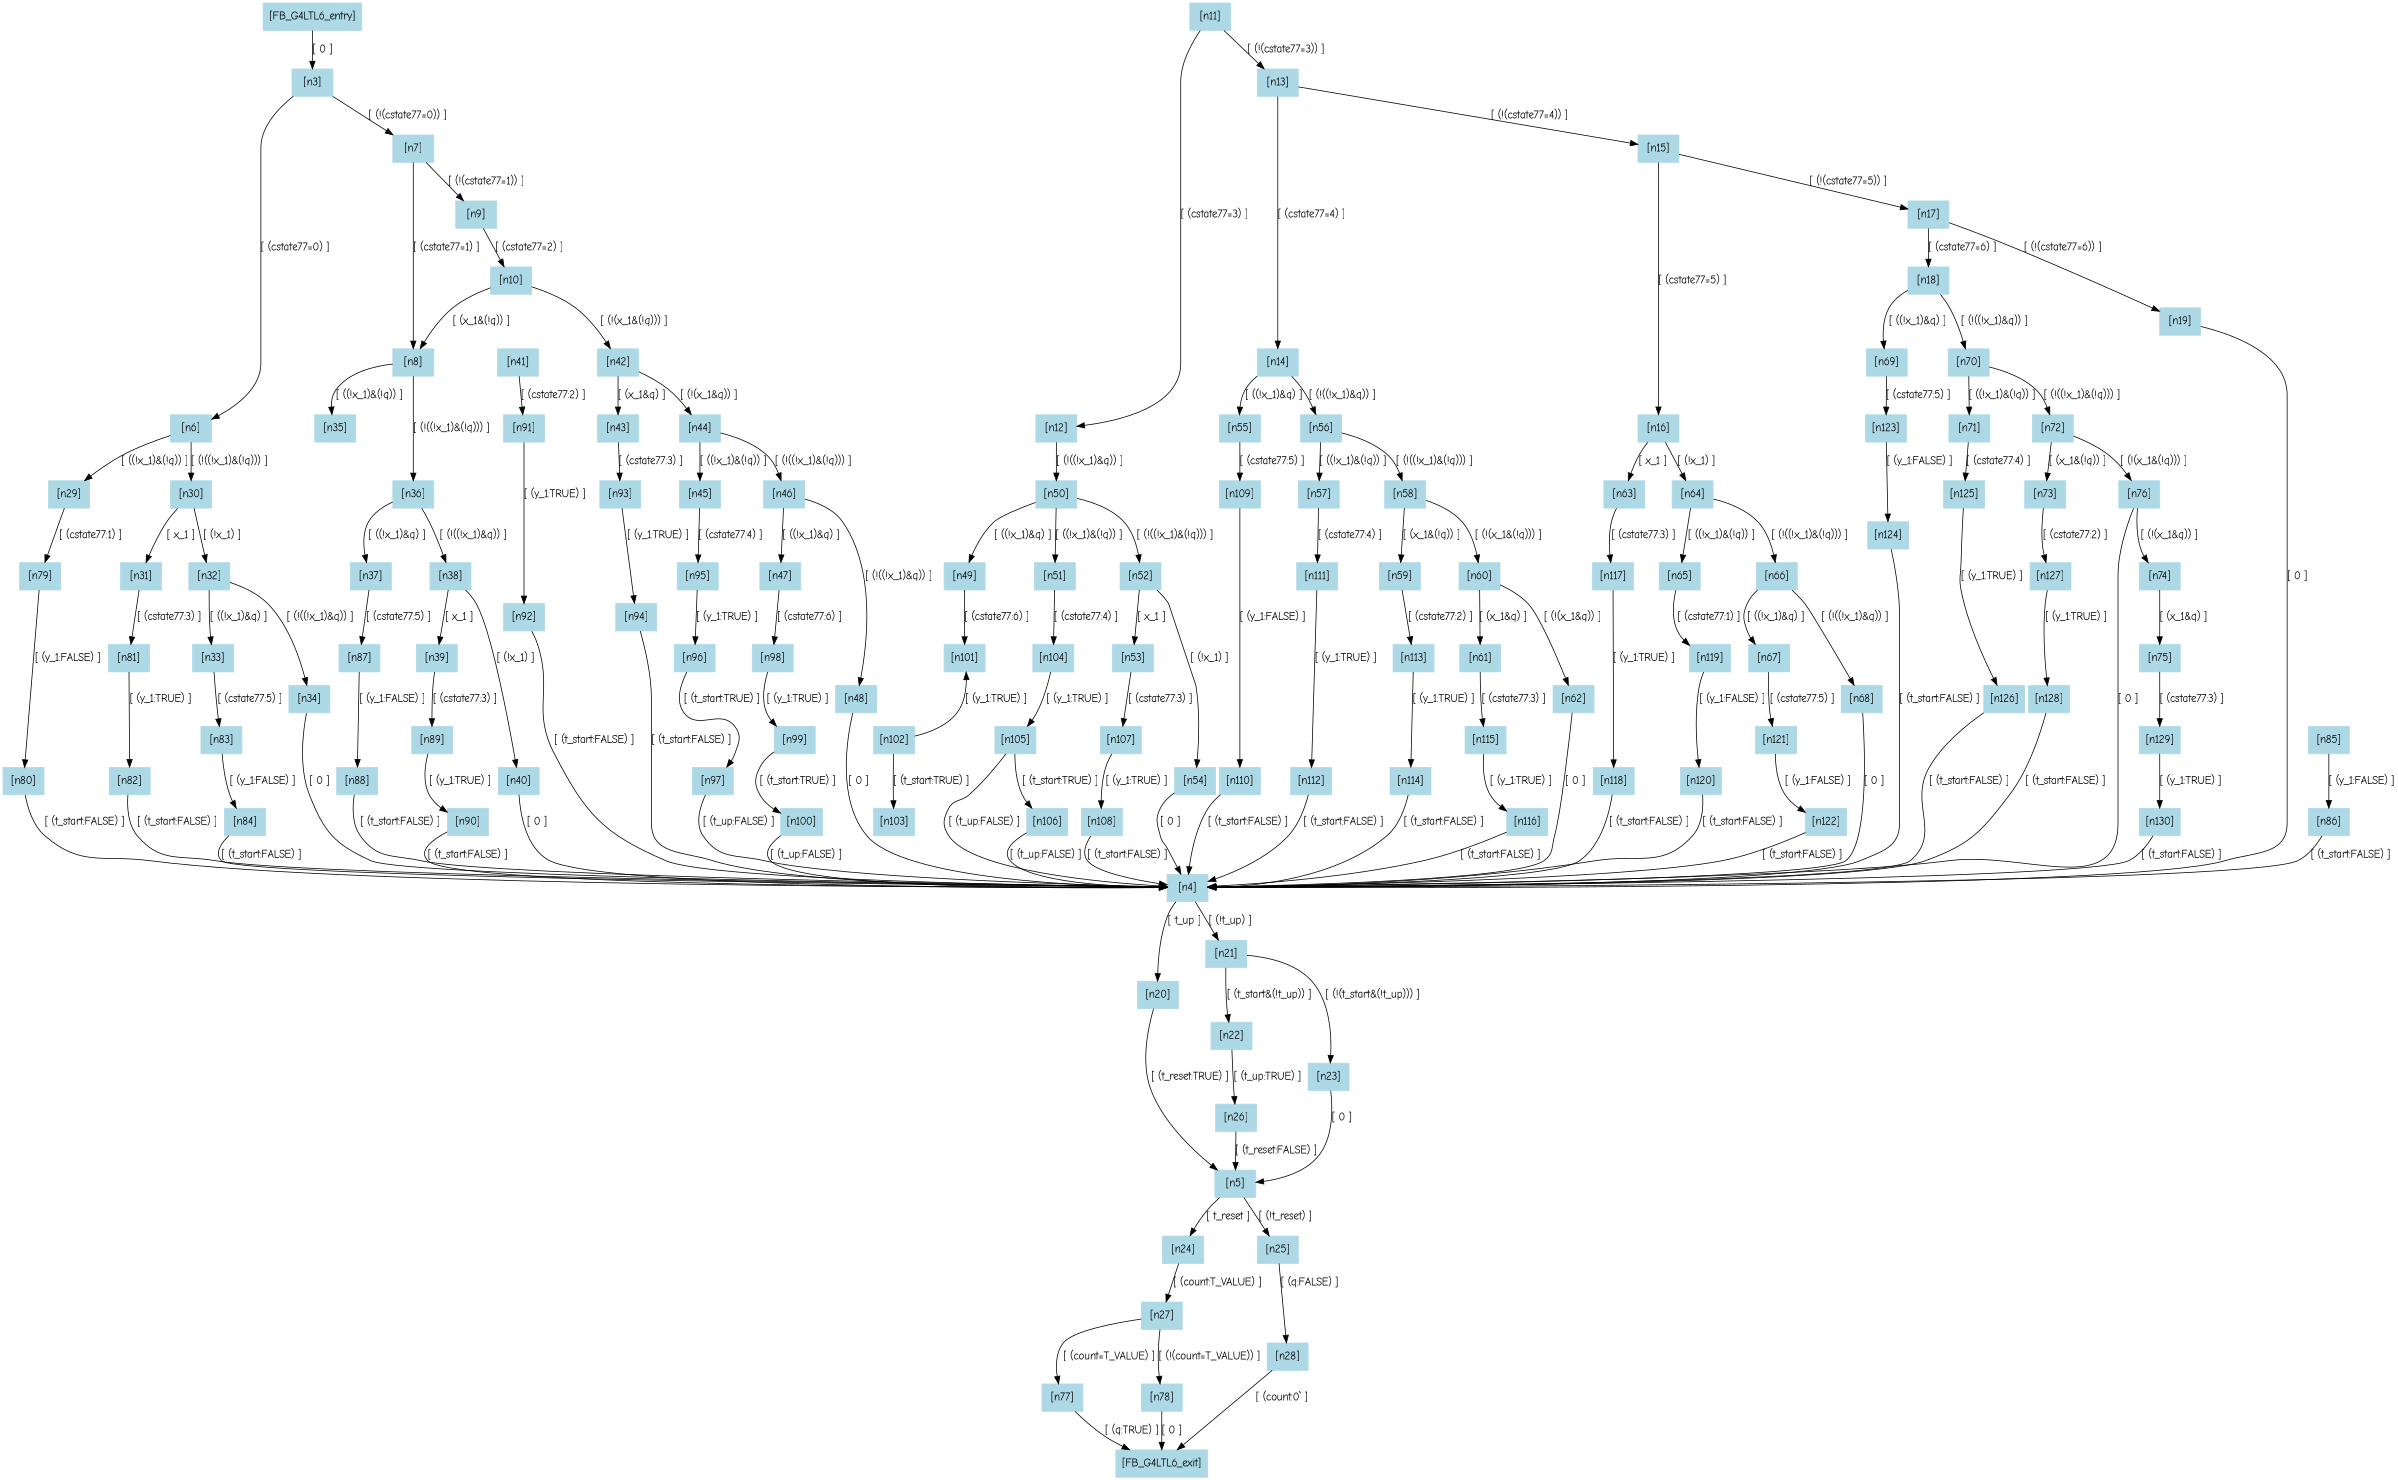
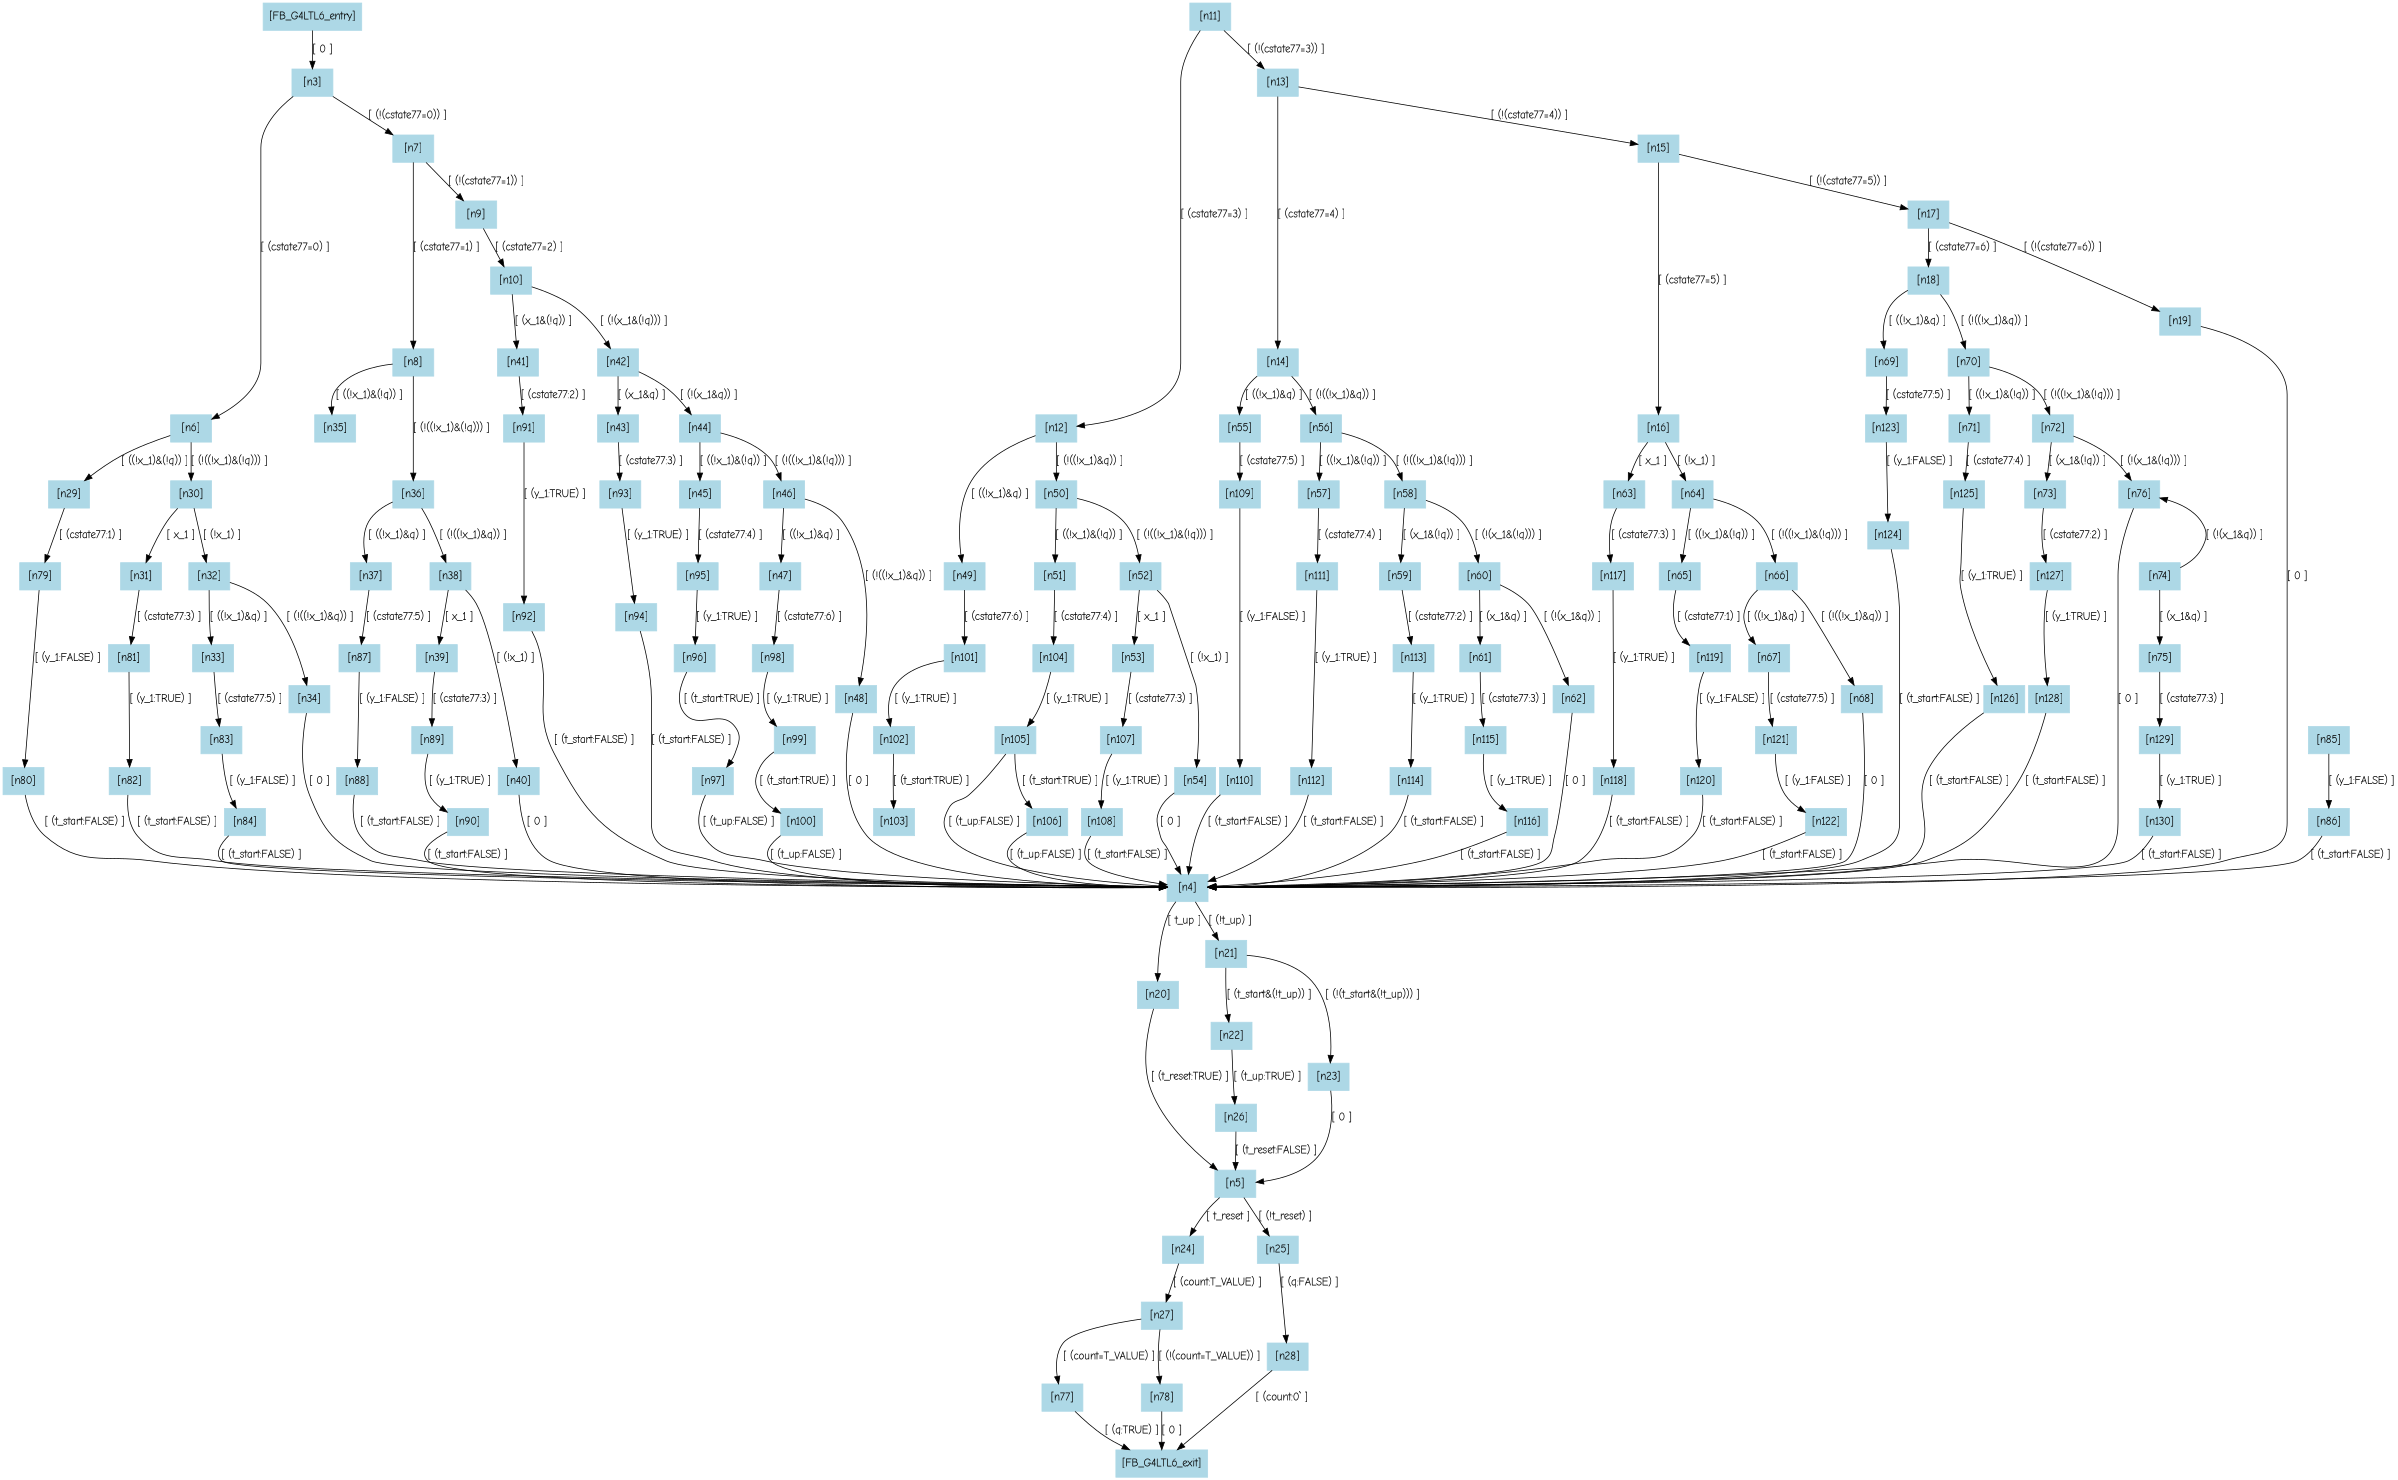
(452, 308) -> (514, 318)
(996, 520) -> (973, 479)
(2137, 533) -> (2205, 529)
(952, 718) -> (902, 677)
